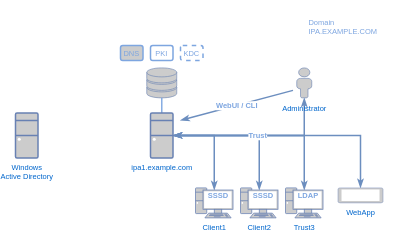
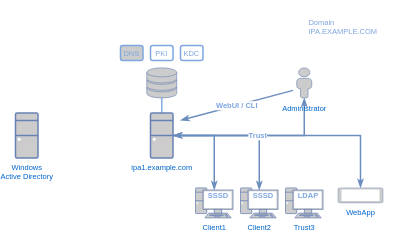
(192, 53) -> (192, 53)
(304, 161) -> none
